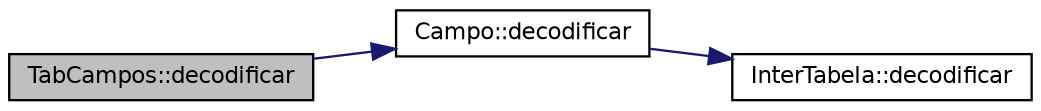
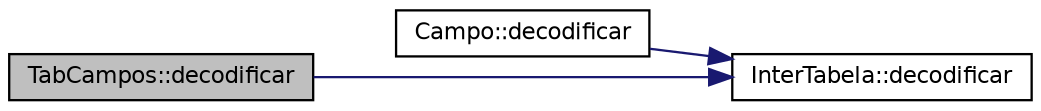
(343, 55) -> (511, 77)
